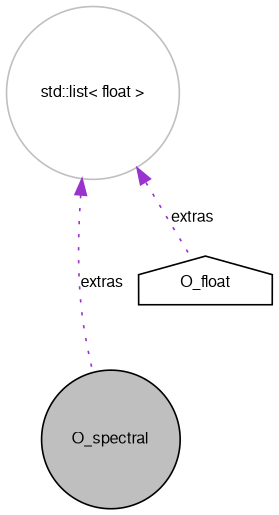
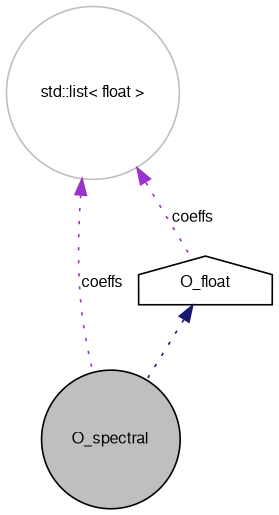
(193, 218) -> (193, 218)
(103, 283) -> (103, 283)
none -> (165, 350)
